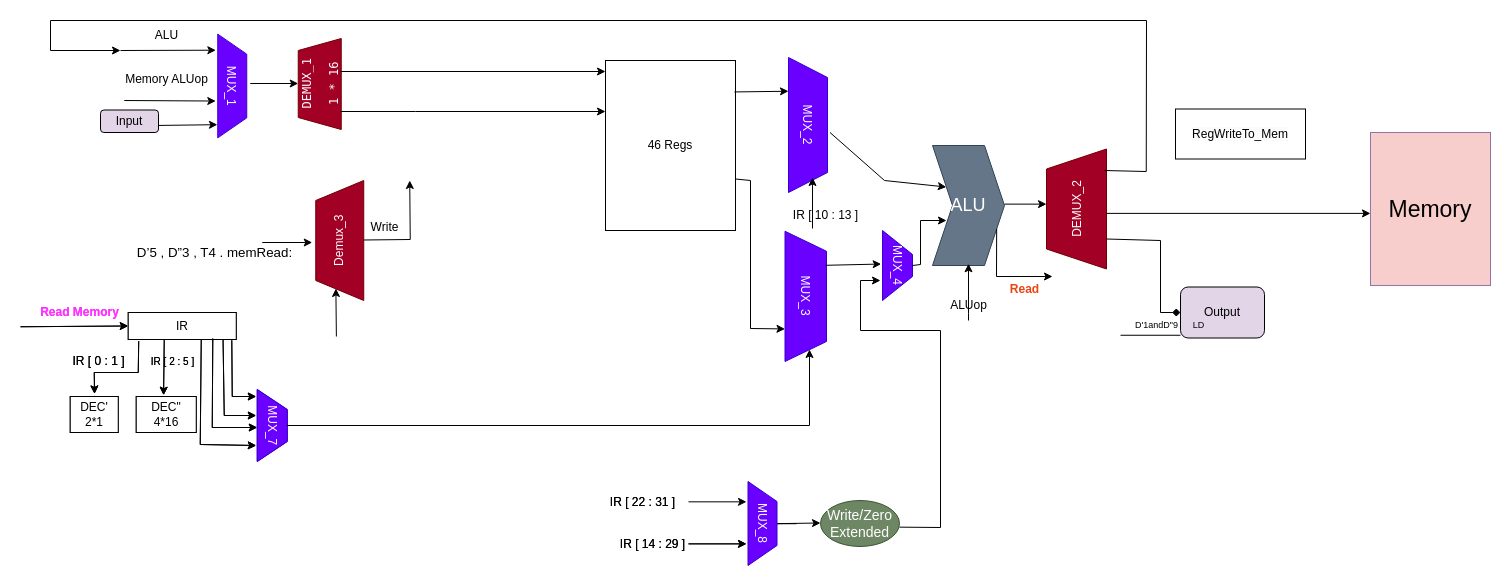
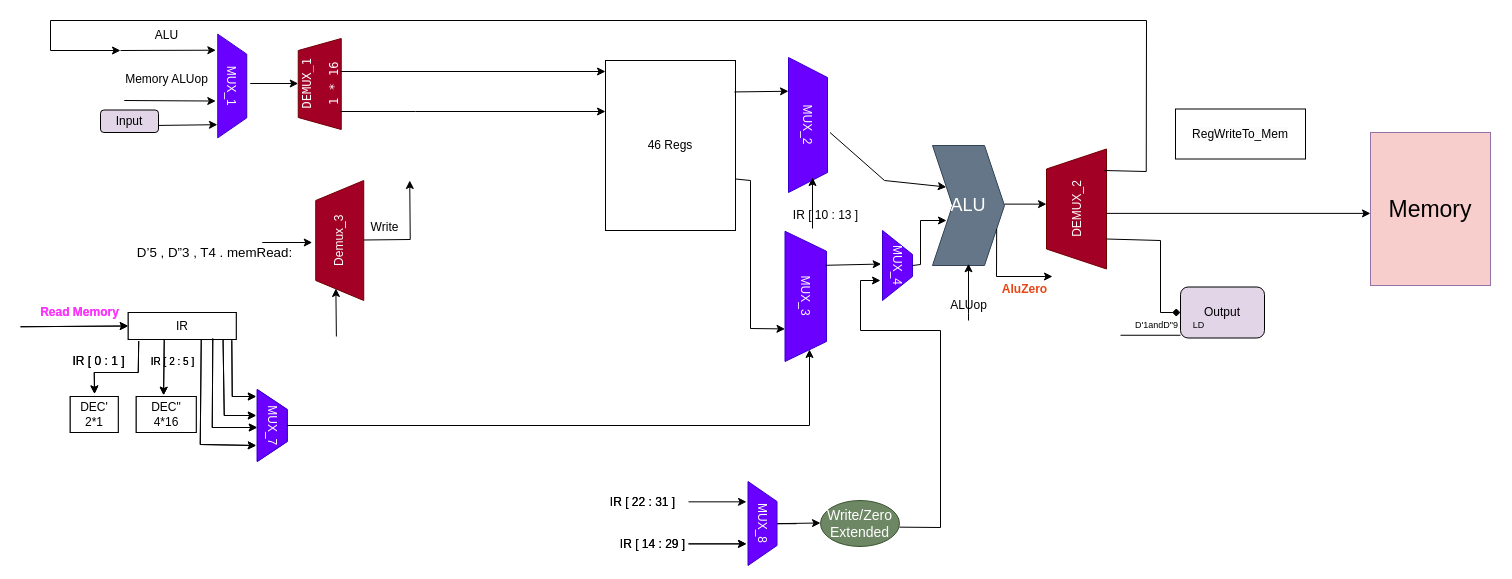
(1025, 290) -> (1025, 290)
